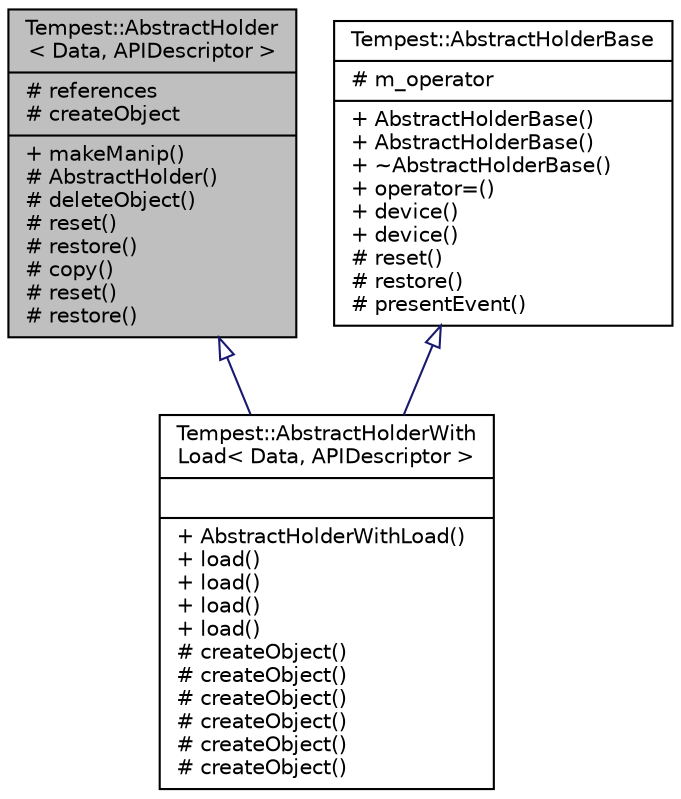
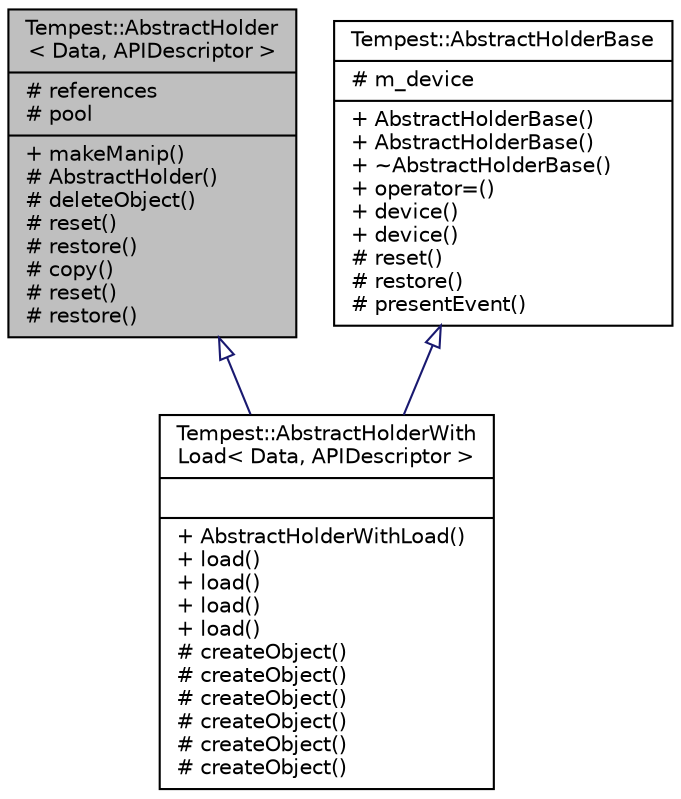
(422, 80) -> (413, 80)
(103, 115) -> (60, 115)
